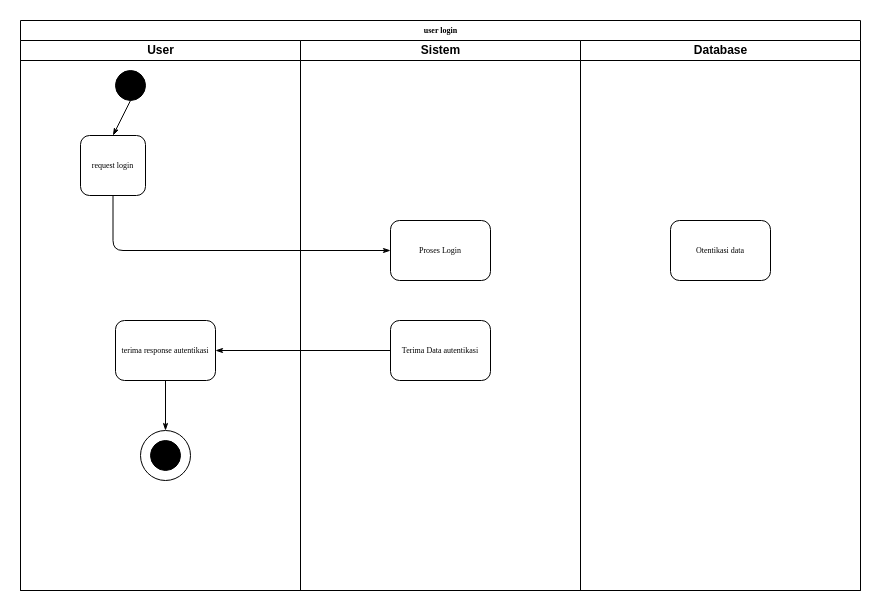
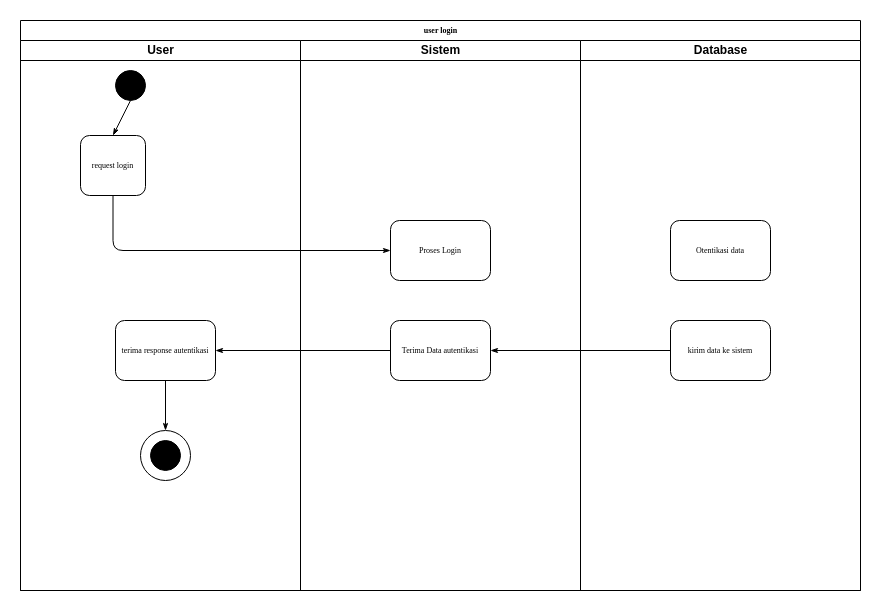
none -> (583, 351)
none -> (721, 351)
